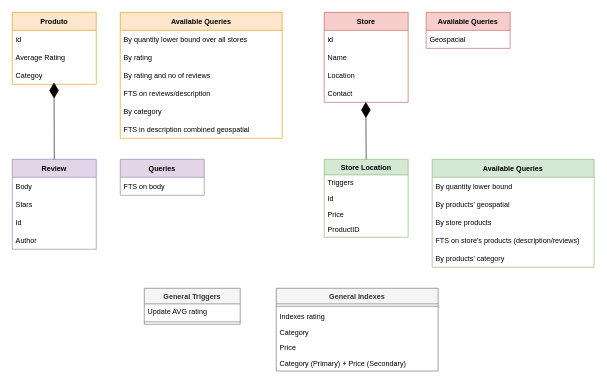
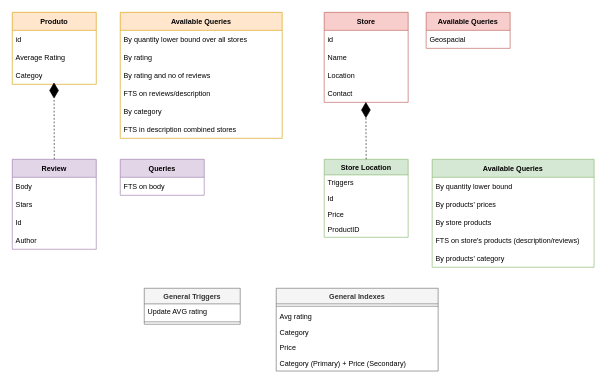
(54, 128) -> (54, 128)
(191, 130) -> (185, 130)
(366, 139) -> (366, 139)
(477, 205) -> (470, 205)
(306, 317) -> (298, 317)
